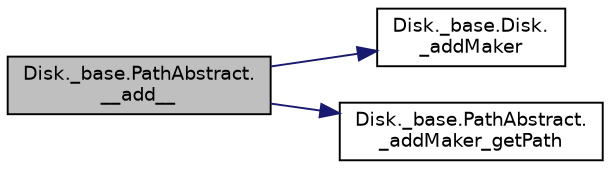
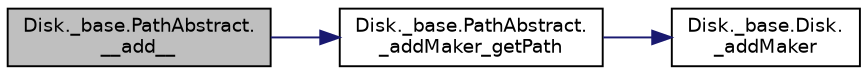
(314, 60) -> (628, 37)
